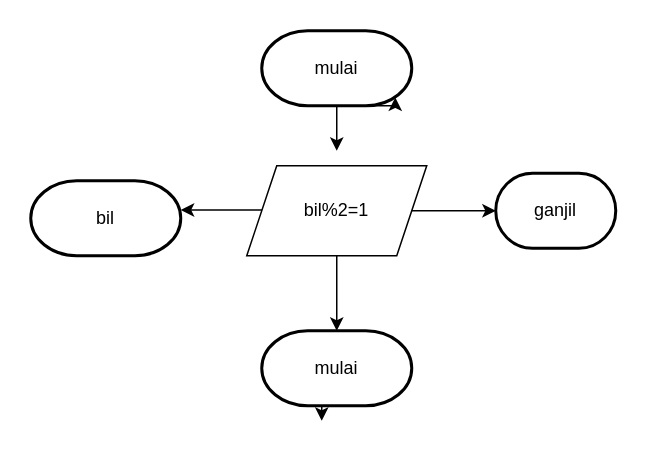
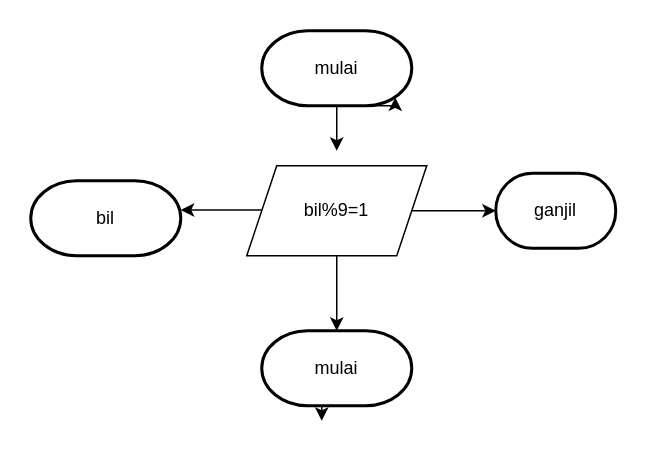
(337, 211) -> (337, 211)
